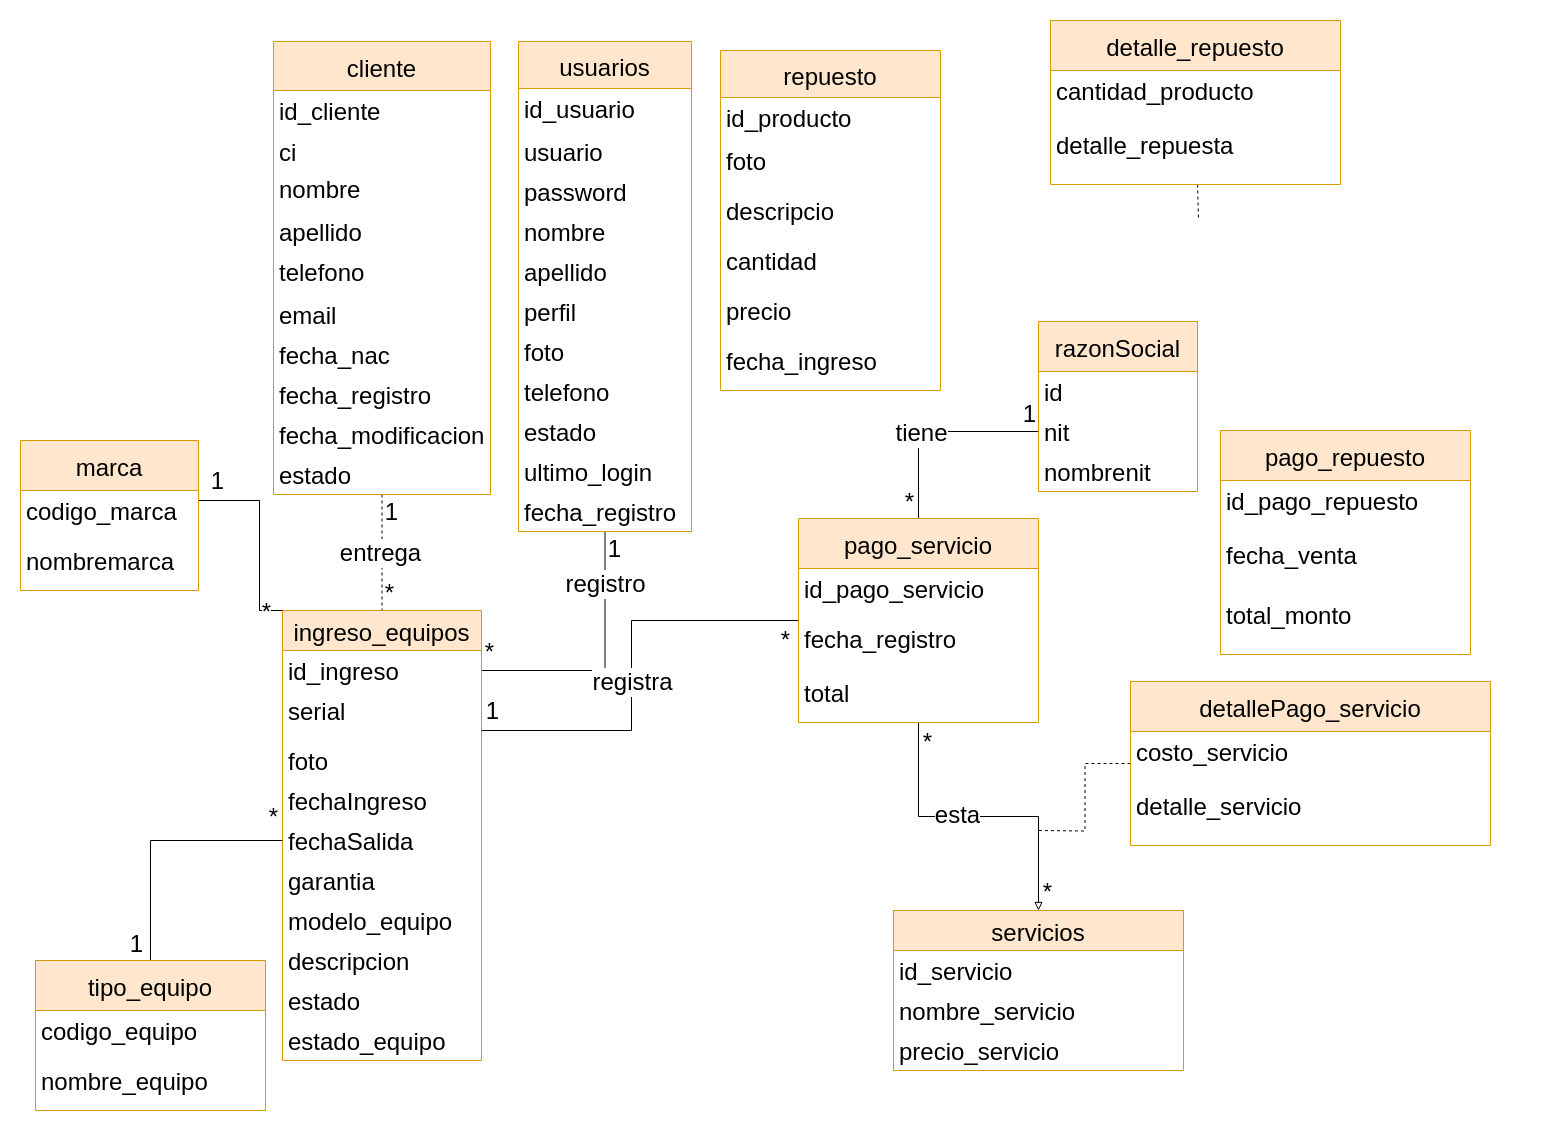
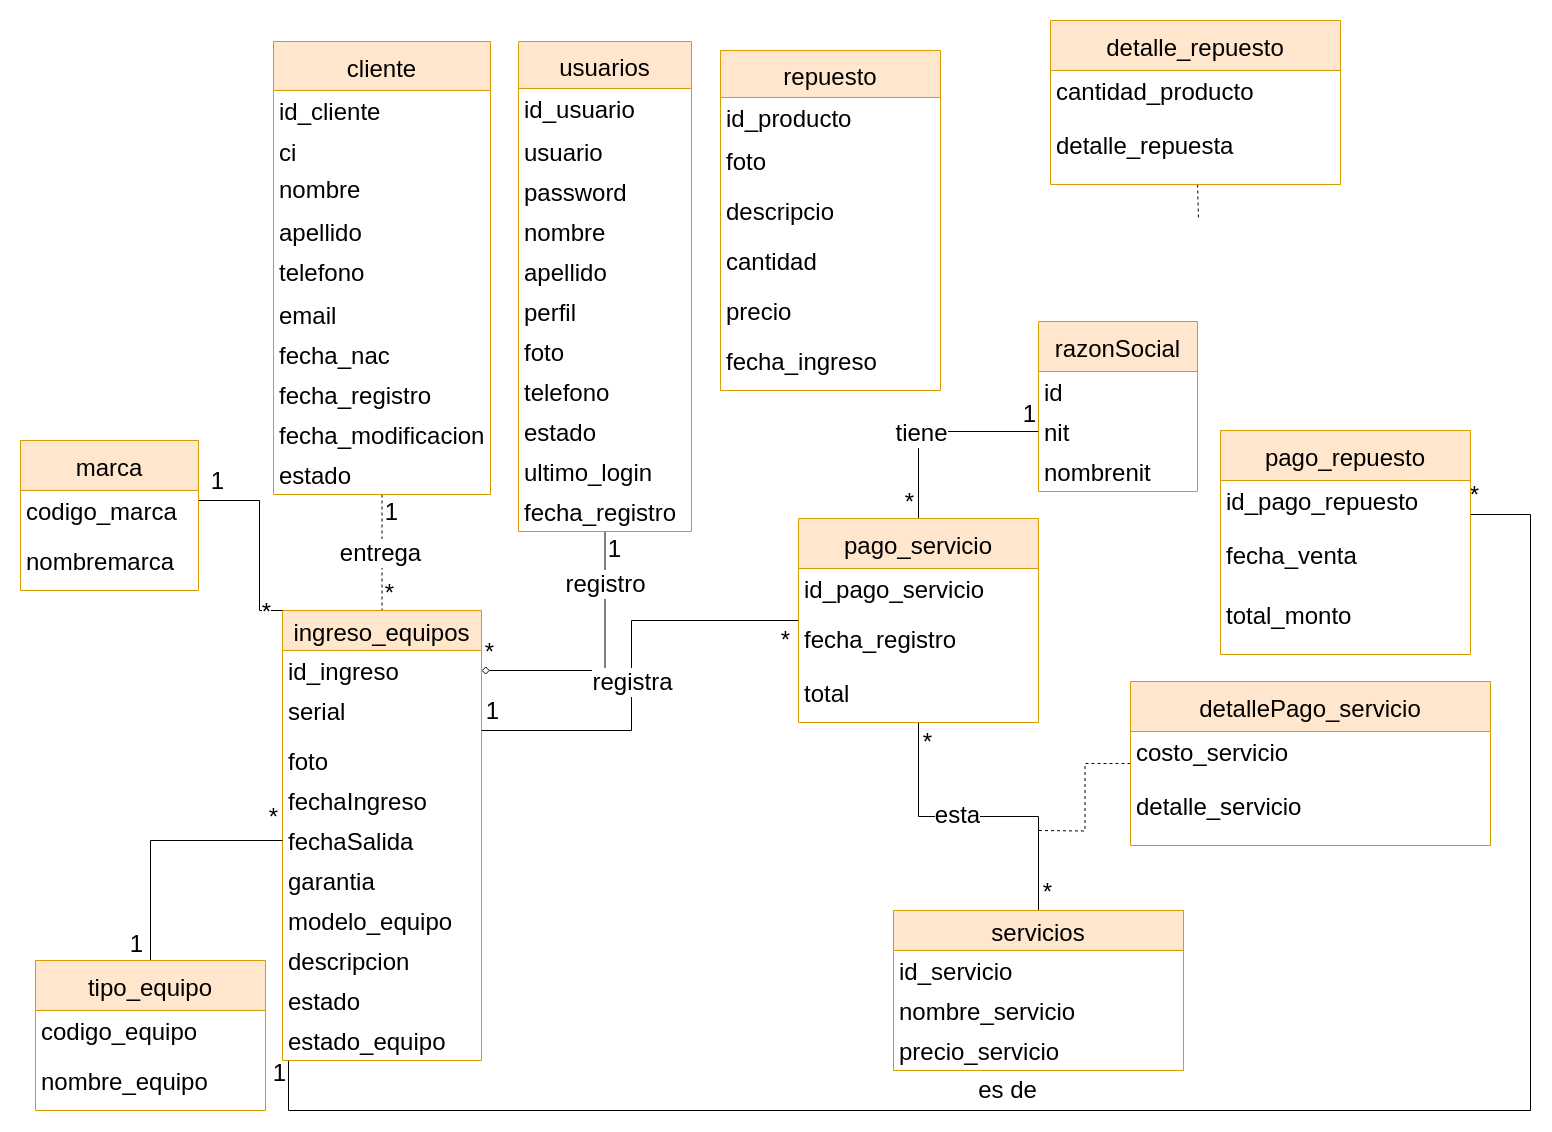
(487, 671) -> (490, 671)
(1039, 901) -> (1039, 904)
none -> (1213, 1111)
